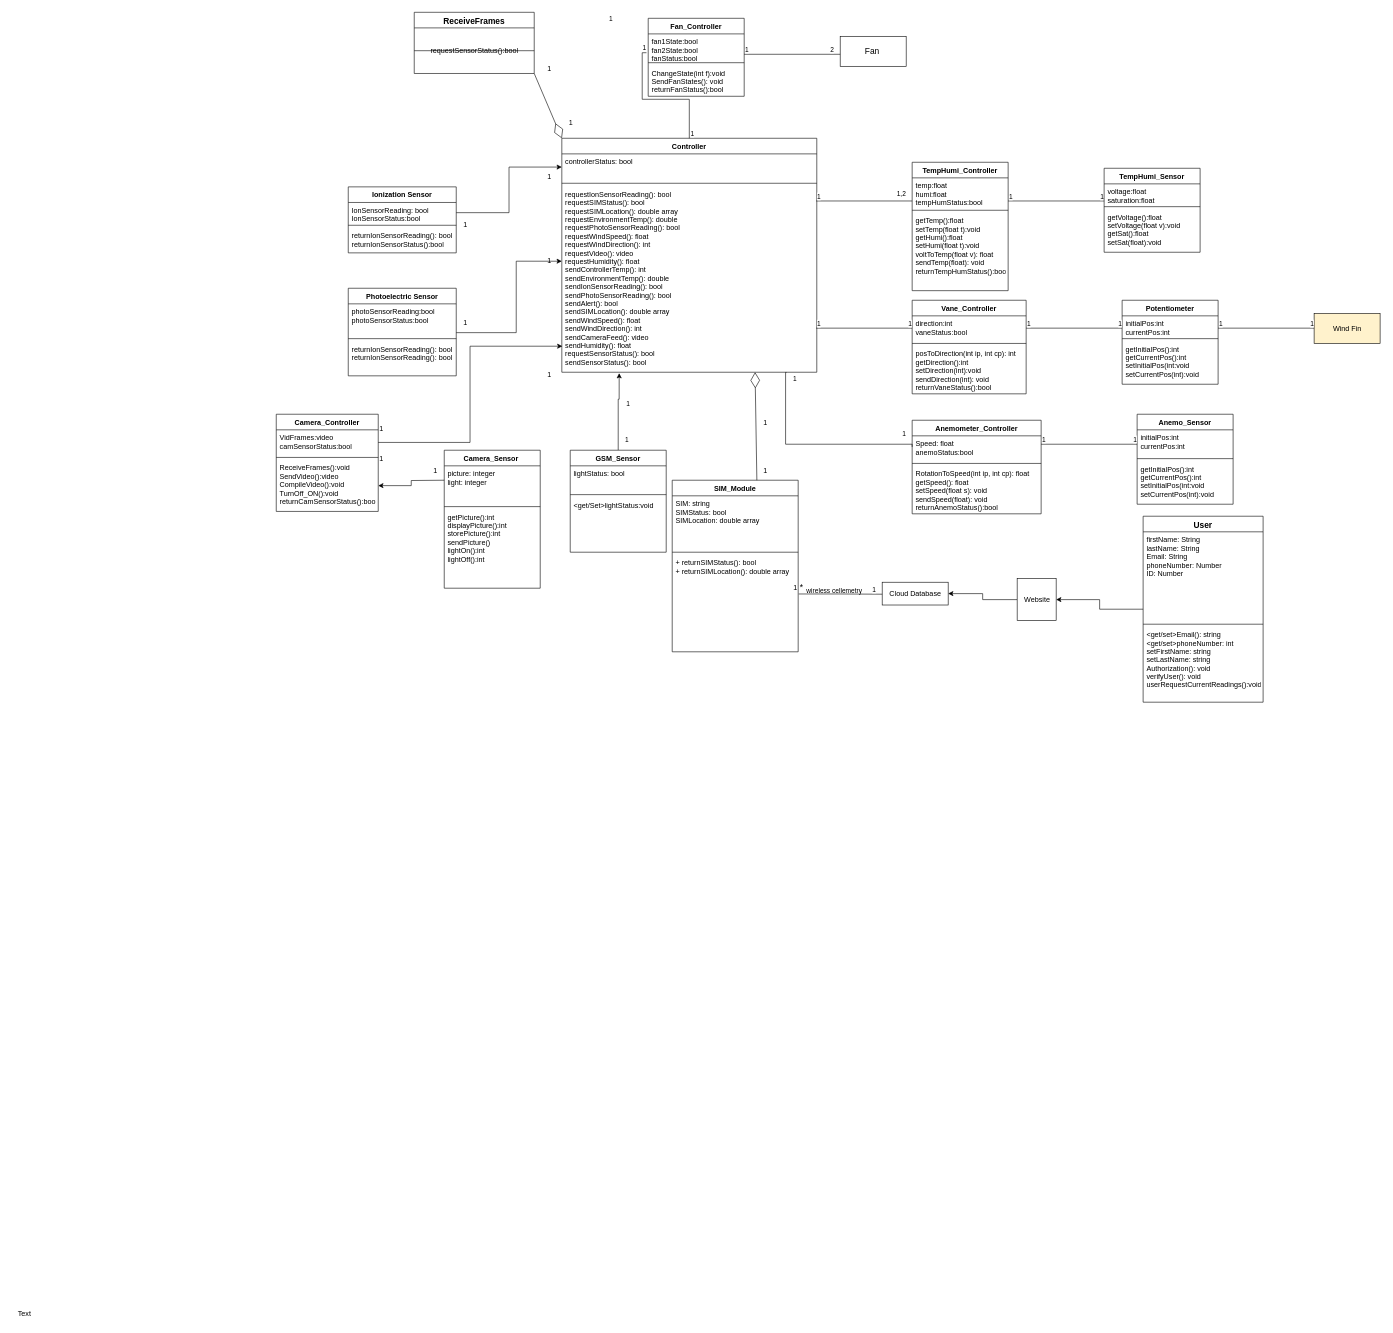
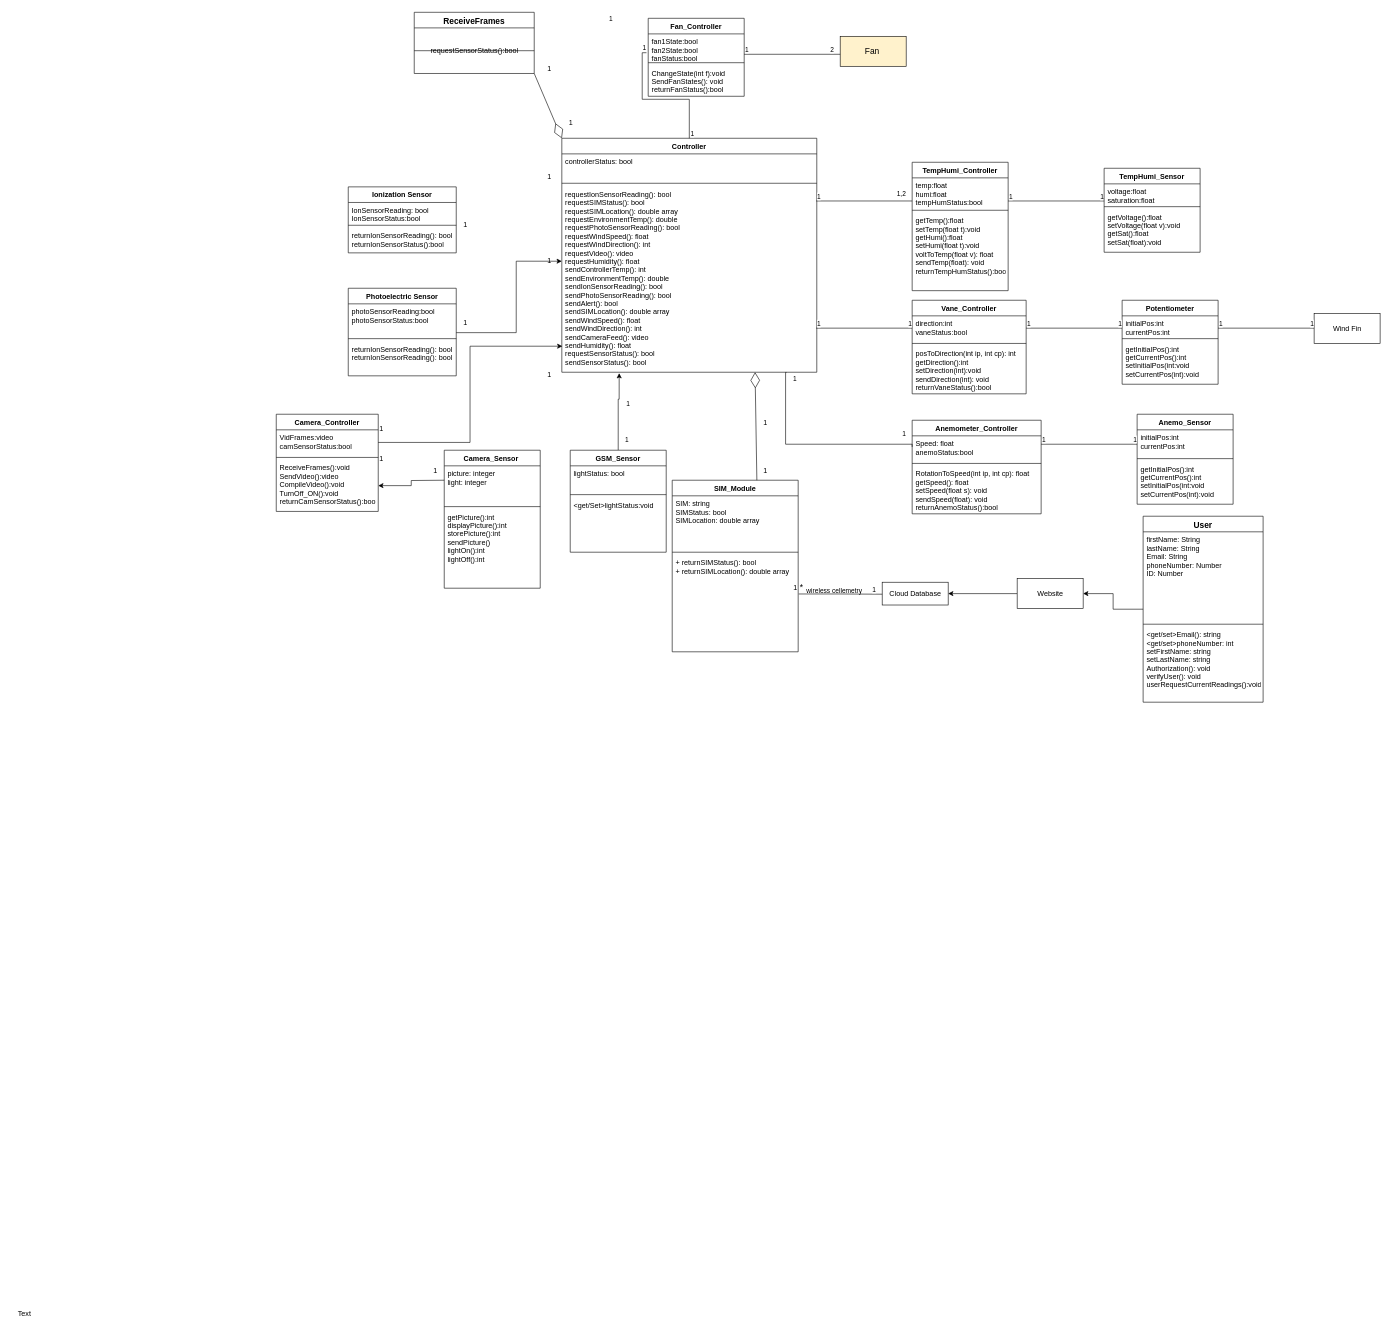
(873, 51) -> (873, 51)
(485, 213) -> none
(1347, 329) -> (1347, 329)
(1037, 600) -> (1050, 594)
